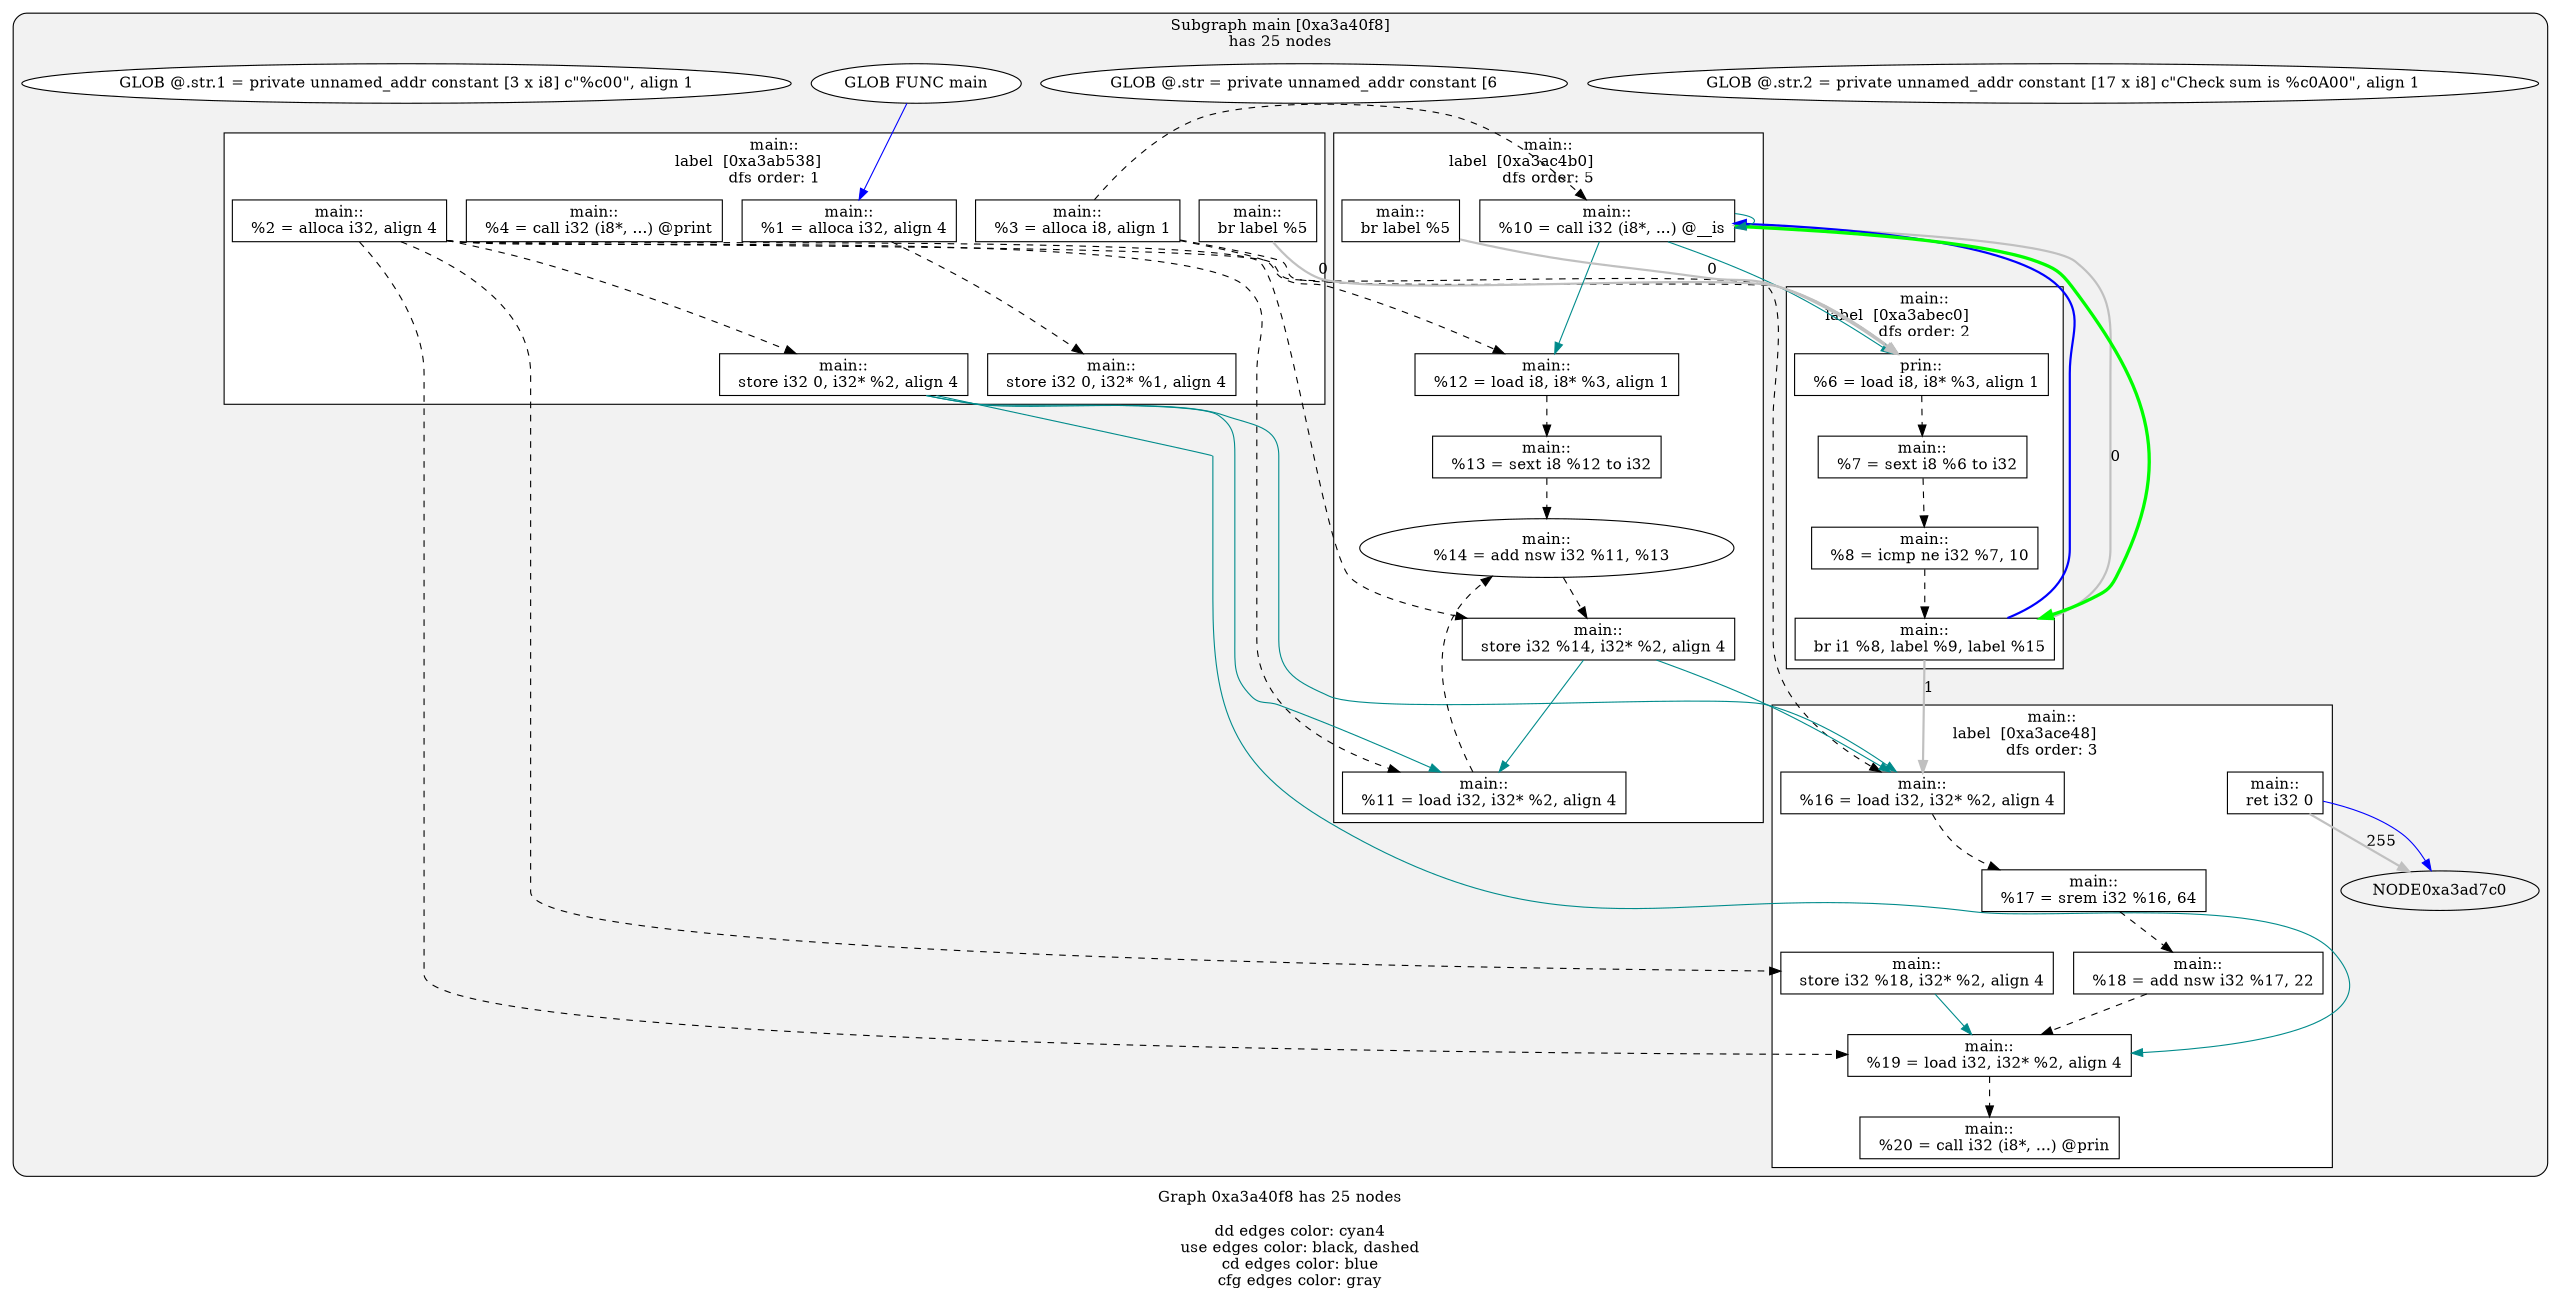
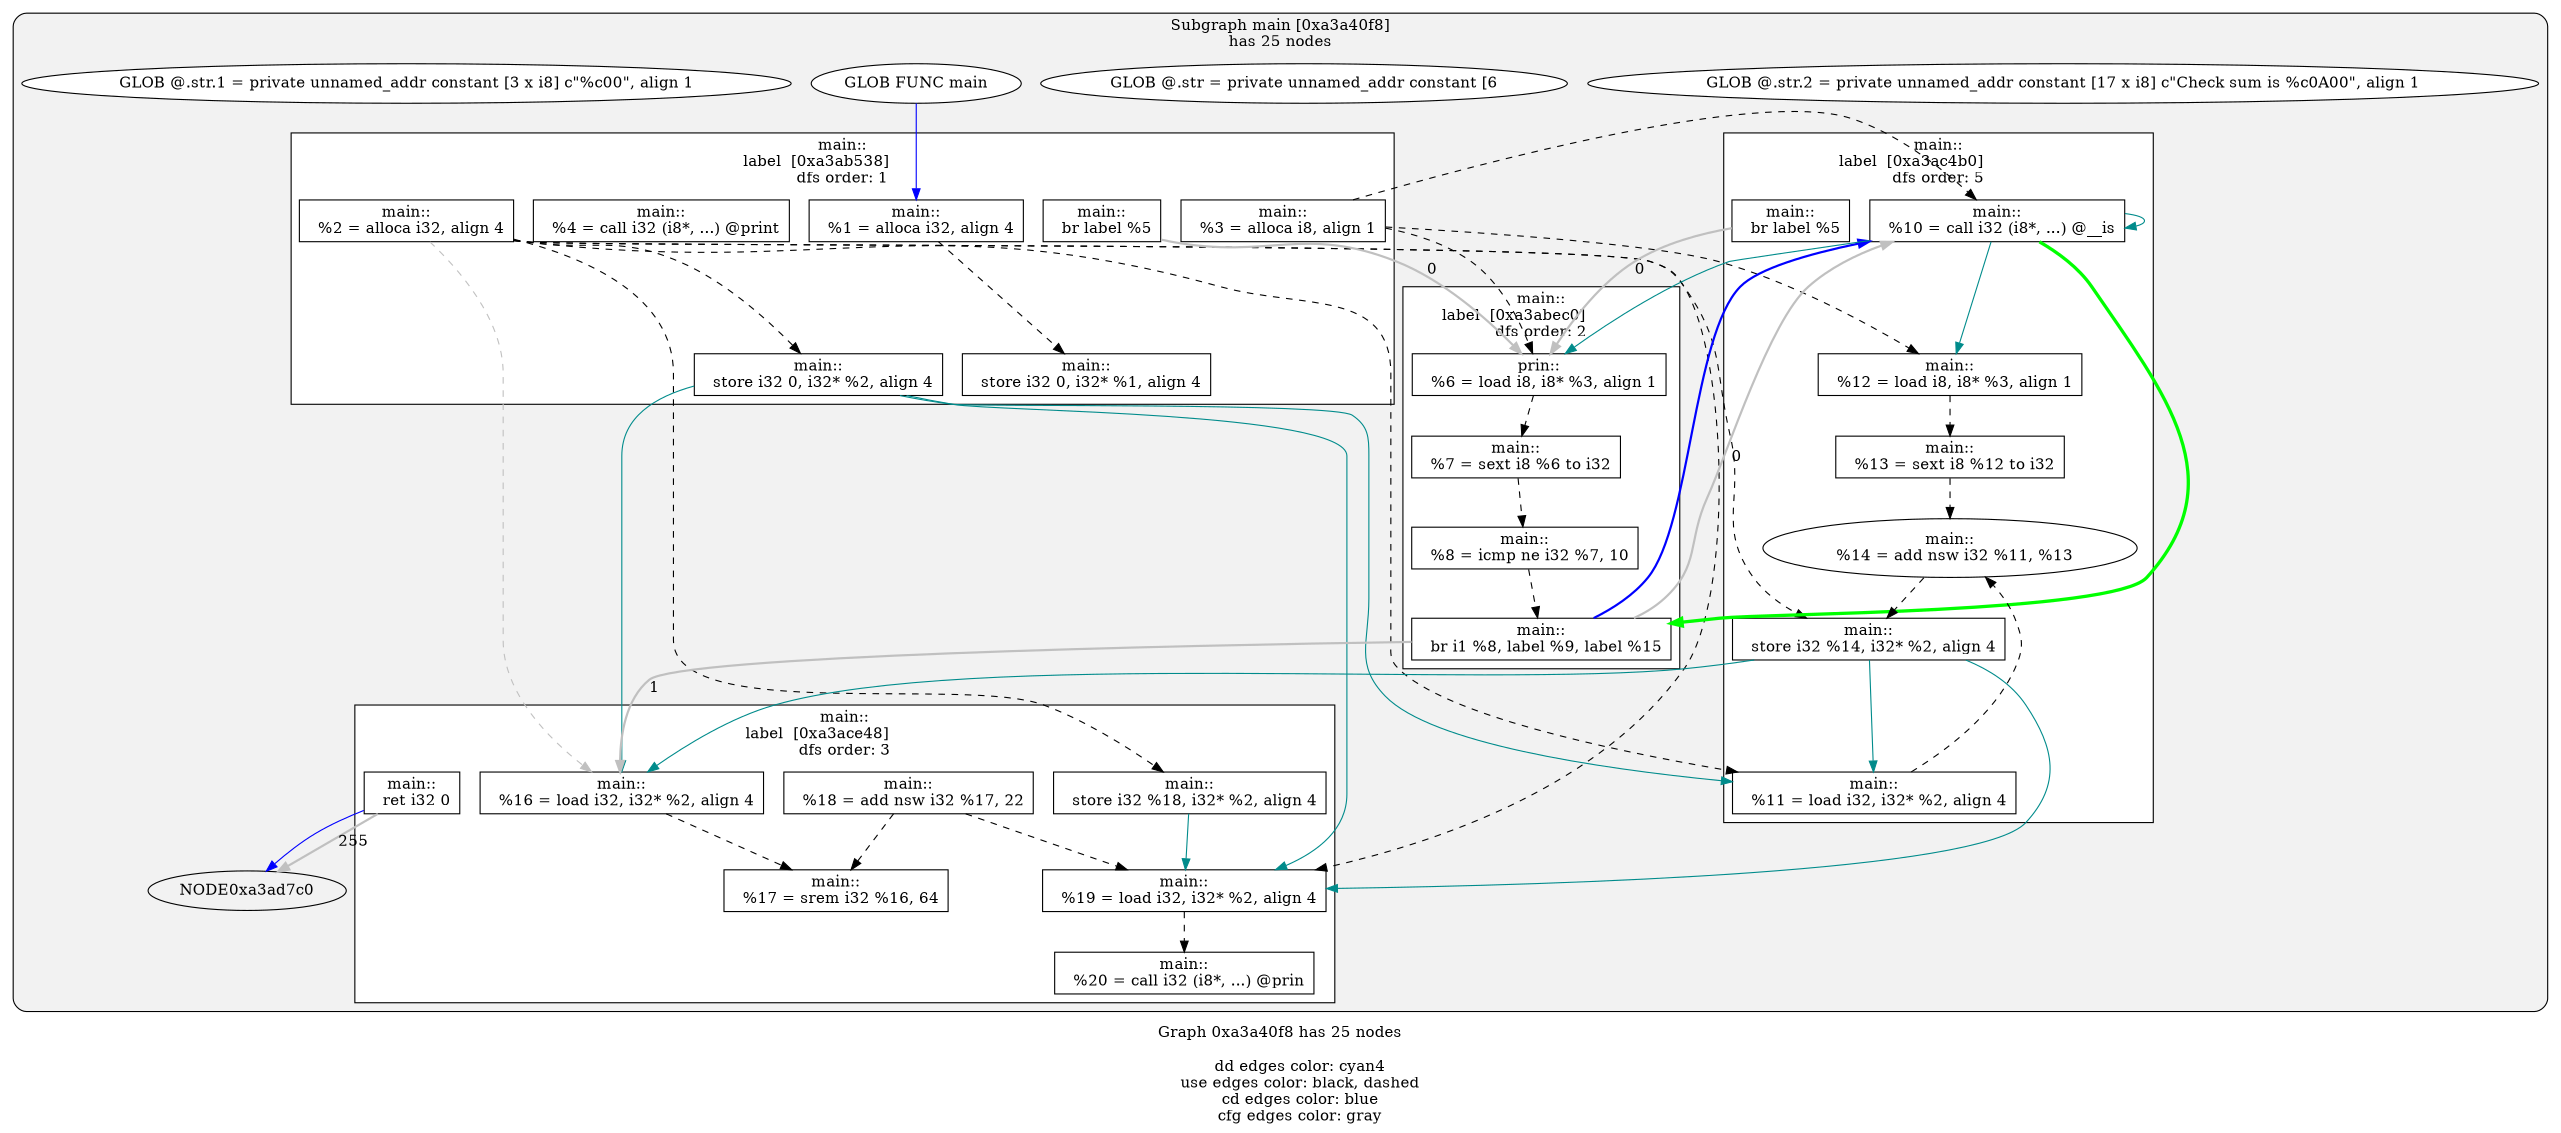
(1774, 298) -> (503, 506)
none -> (1787, 869)
(2142, 928) -> (876, 837)
